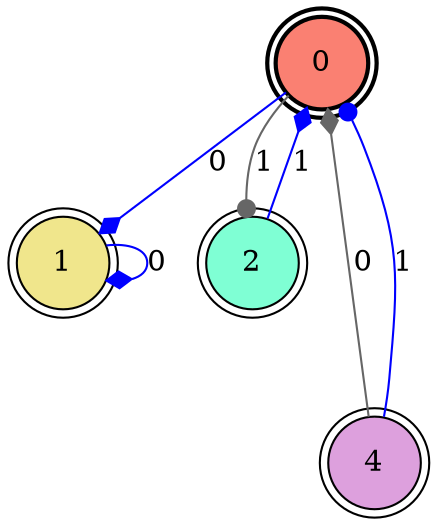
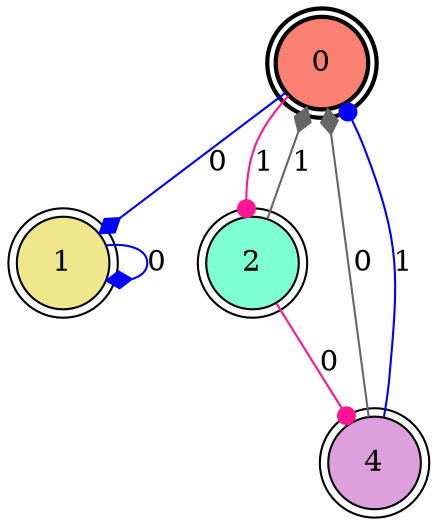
(256, 143) -> (256, 143)
(283, 175) -> (283, 175)
none -> (309, 356)
